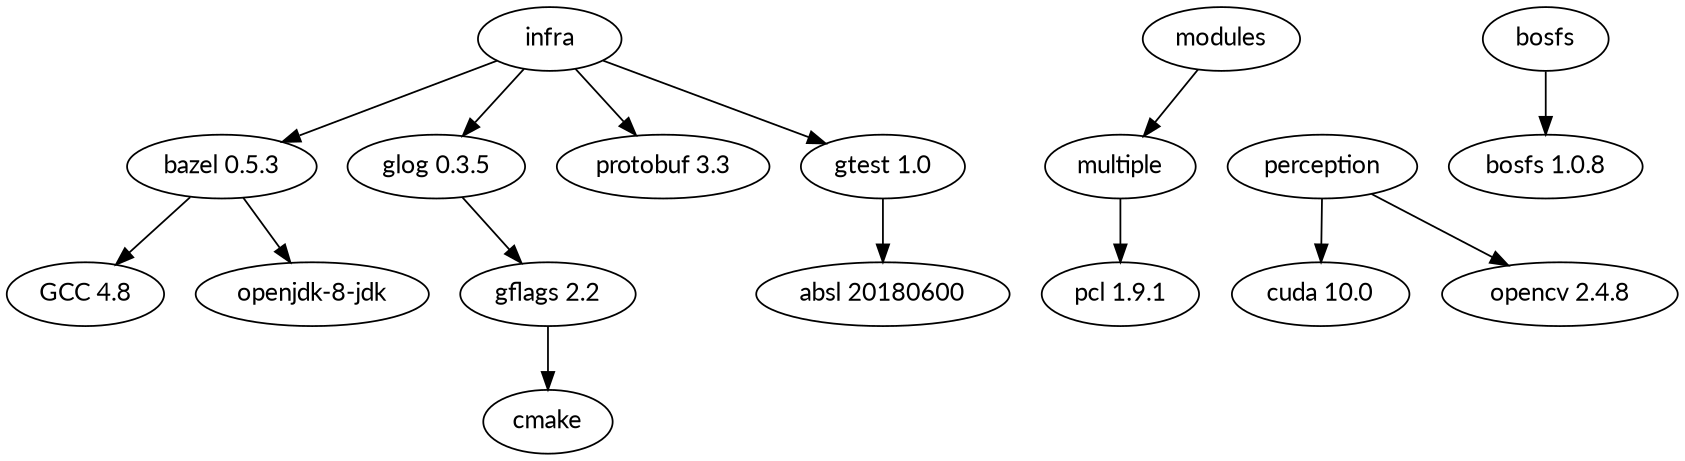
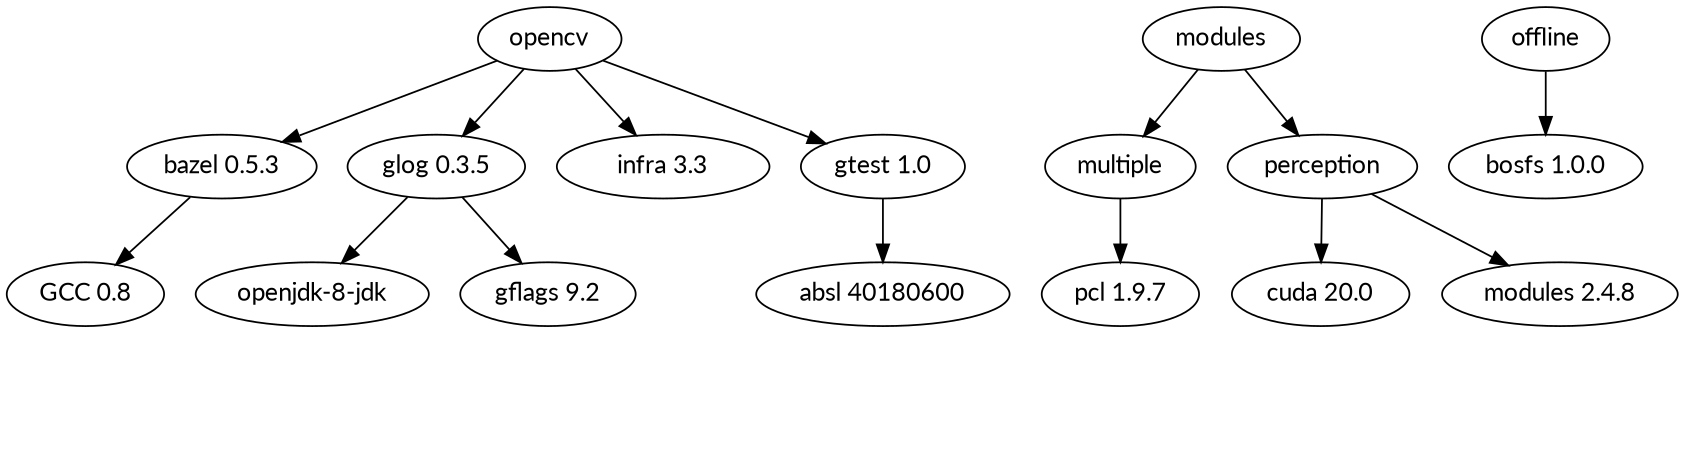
(550, 39) -> (550, 39)
(1546, 39) -> (1546, 39)
none -> (1266, 96)
(663, 167) -> (663, 167)
(1546, 167) -> (1546, 167)
(262, 223) -> (381, 224)
(85, 294) -> (85, 294)
(548, 294) -> (548, 294)
(883, 294) -> (883, 294)
(1120, 294) -> (1120, 294)
(1321, 294) -> (1321, 294)
(1560, 294) -> (1560, 294)
(548, 422) -> none
